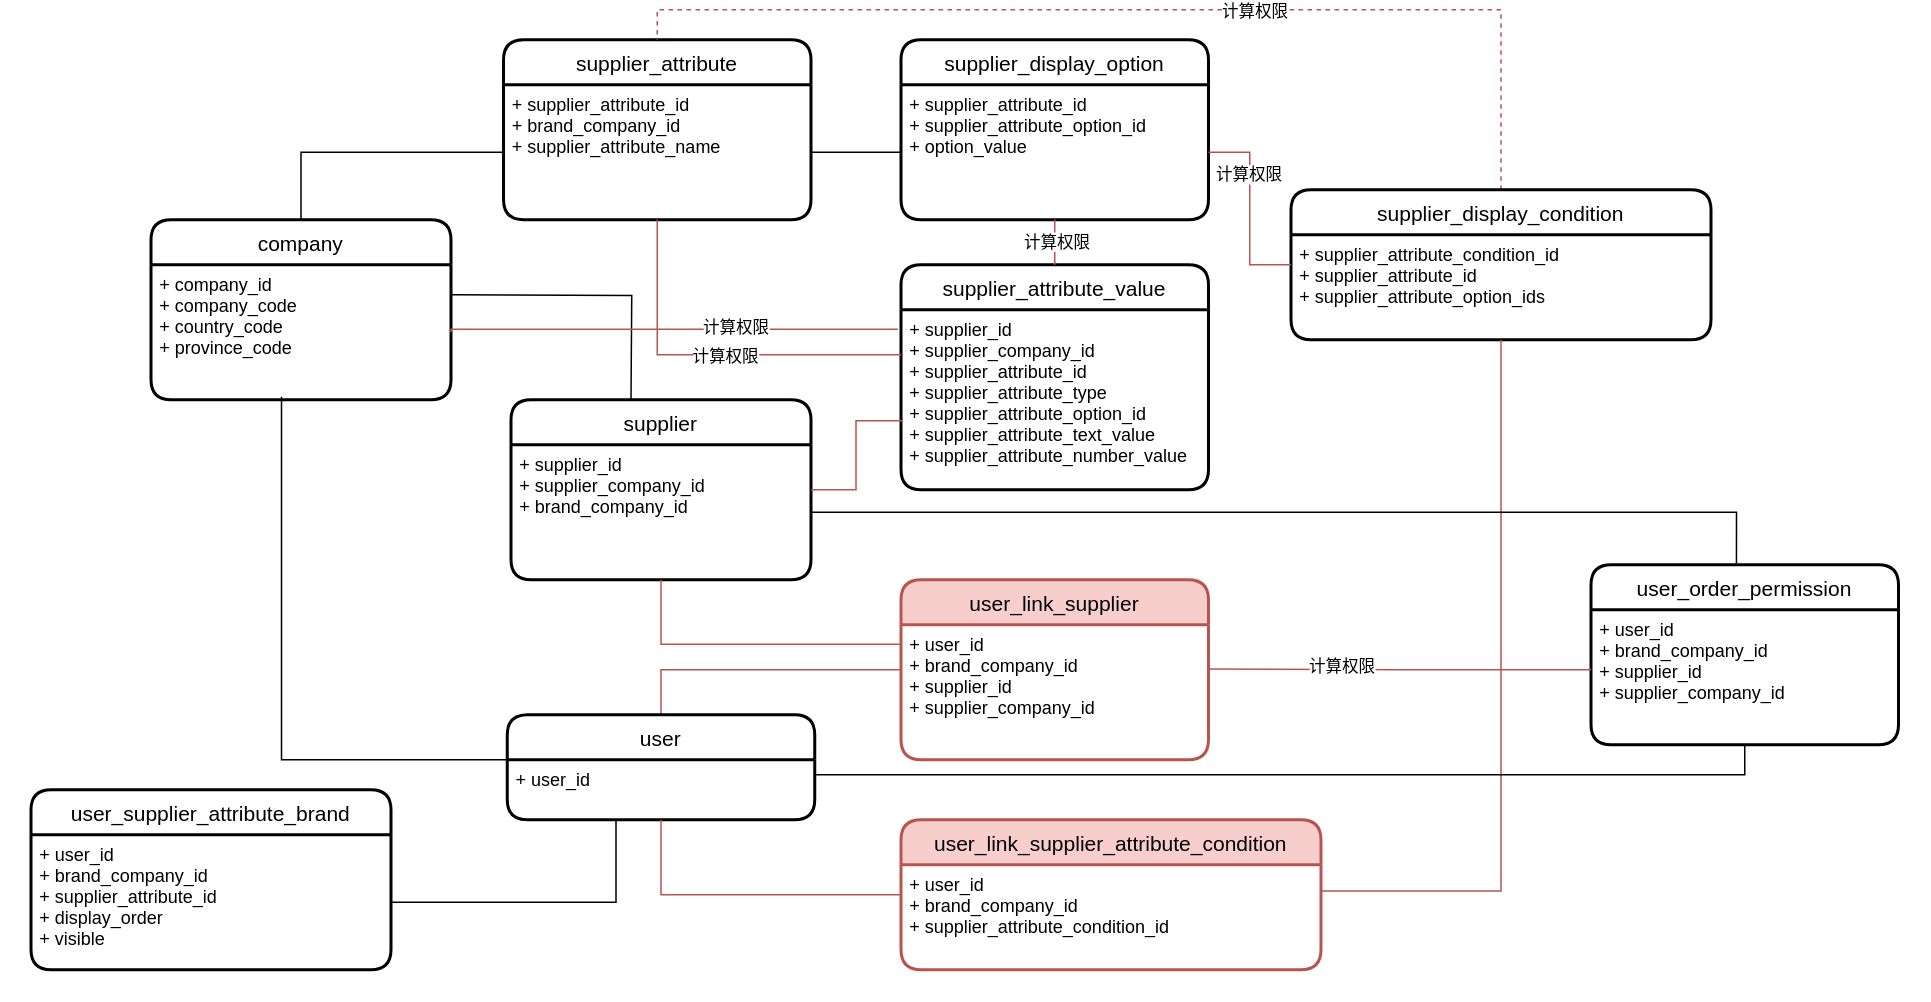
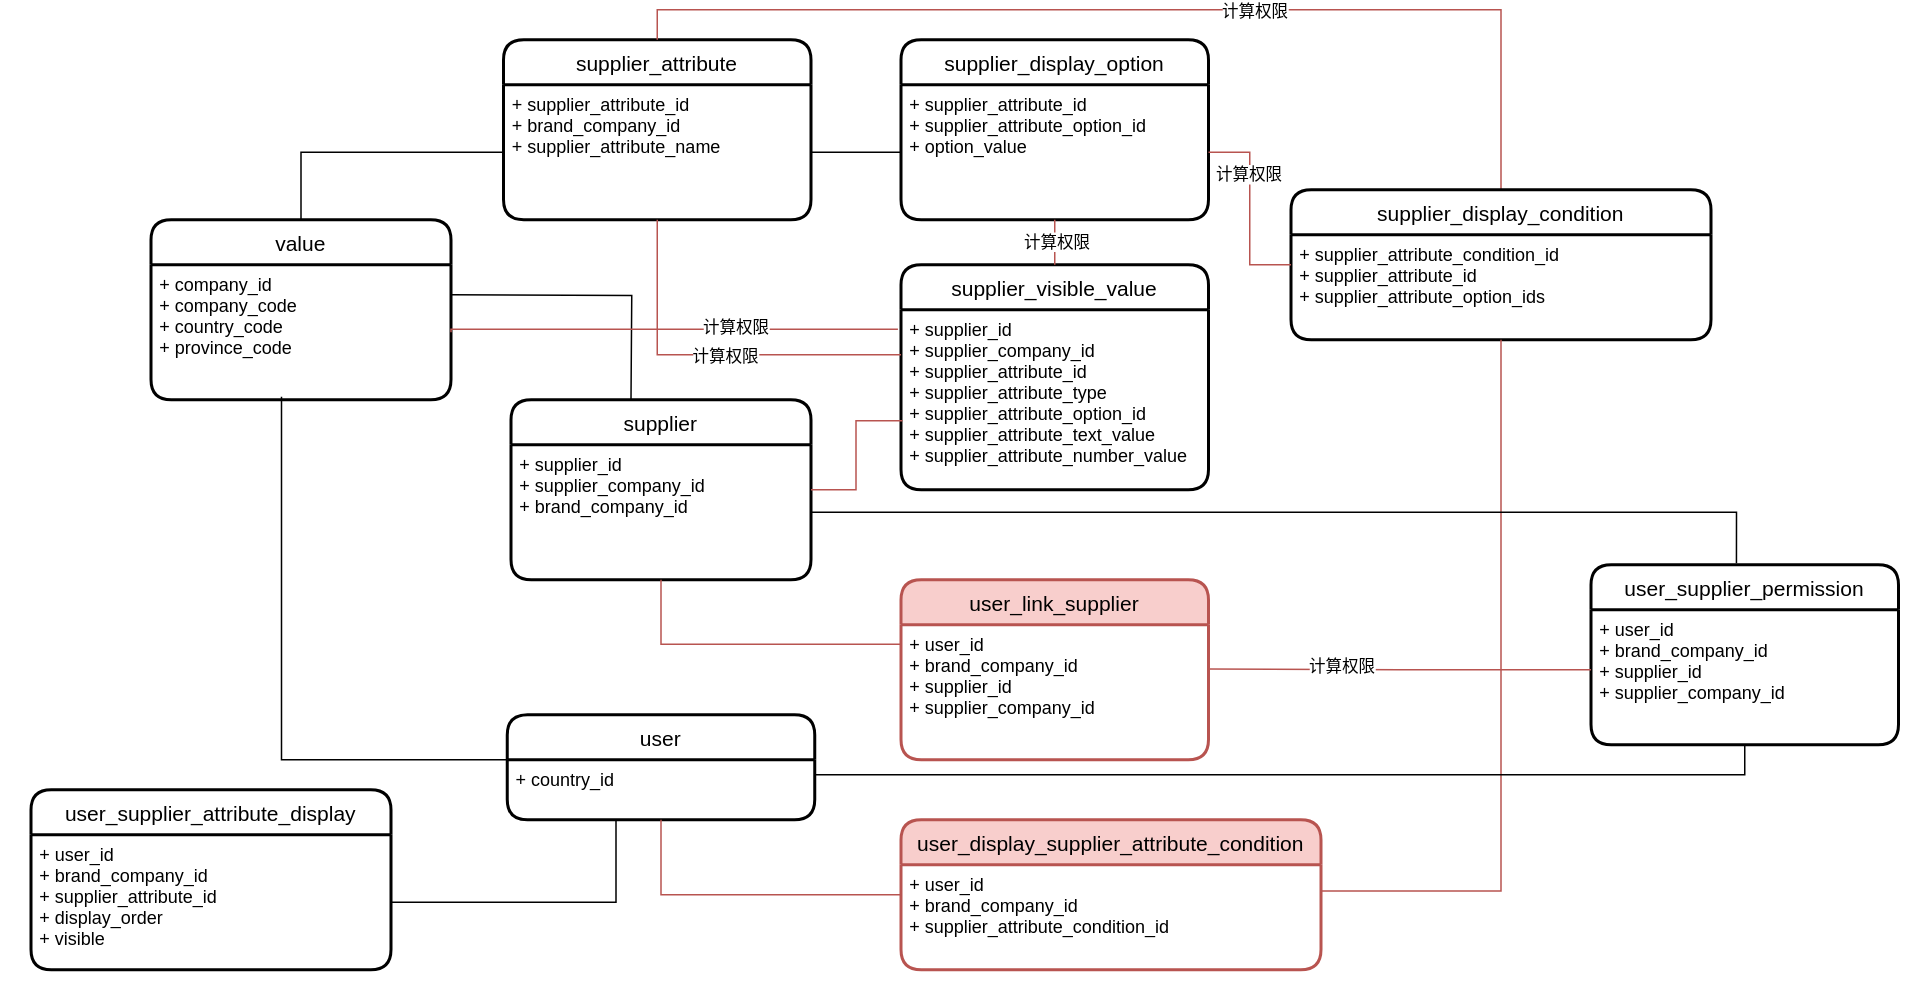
(925, 10) -> (925, 10)
(300, 244) -> (300, 244)
(1054, 289) -> (1054, 289)
(1744, 589) -> (1744, 589)
(757, 670) -> none
(556, 780) -> (571, 780)
(210, 814) -> (210, 814)
(1110, 844) -> (1110, 844)
